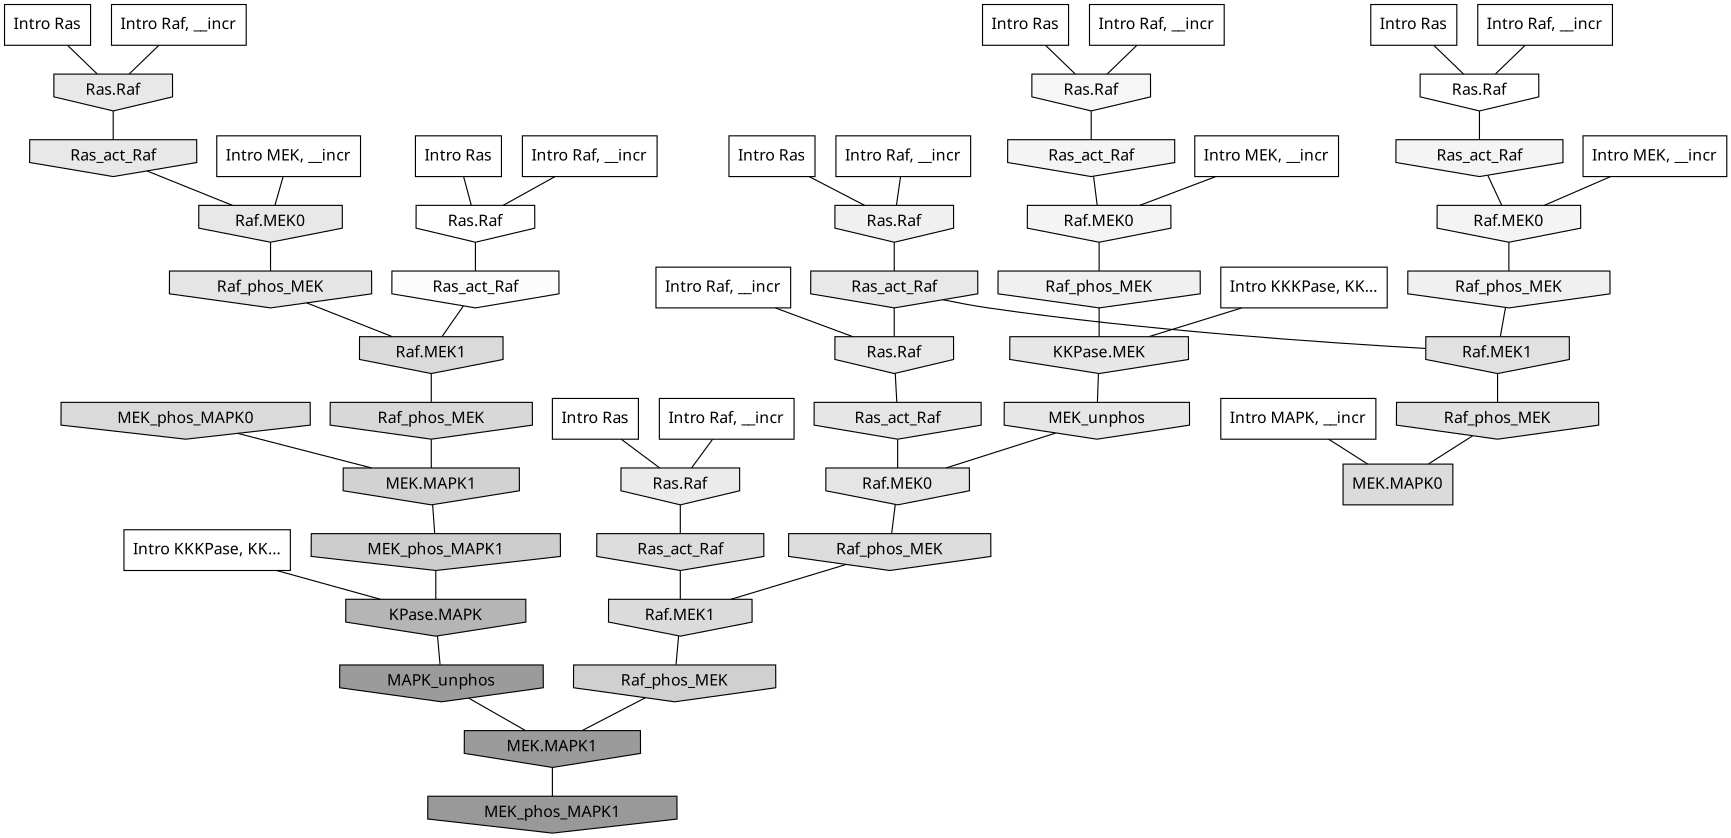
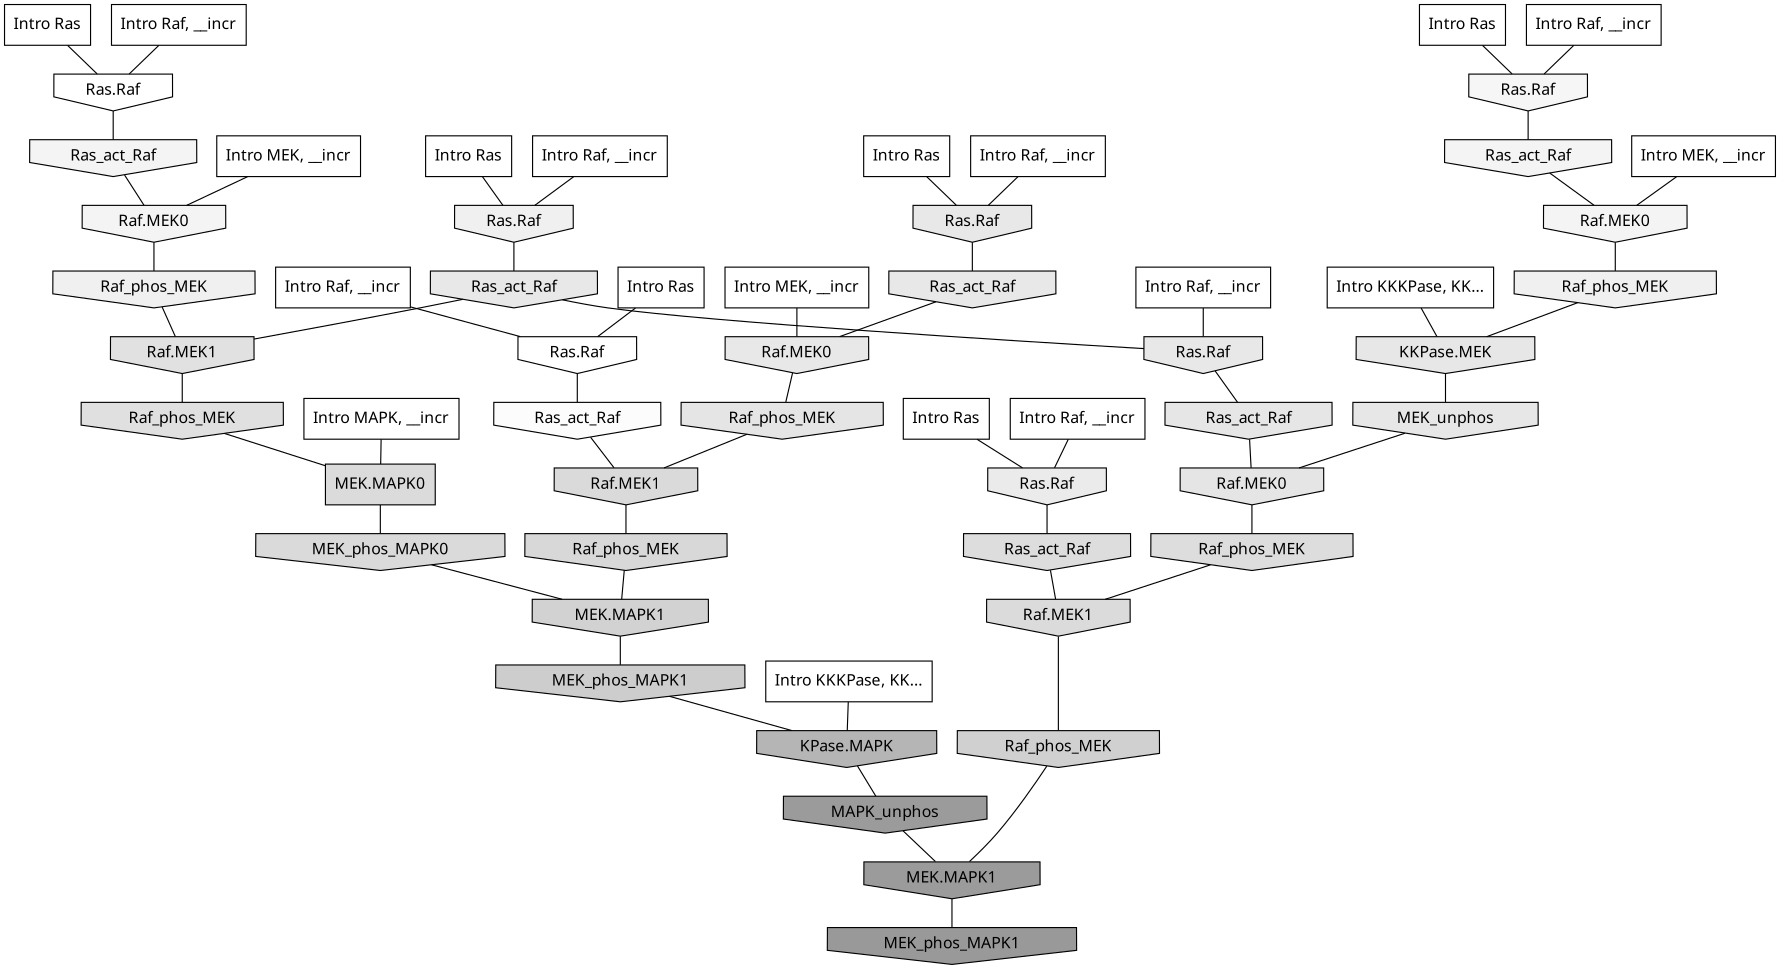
none -> (380, 519)
